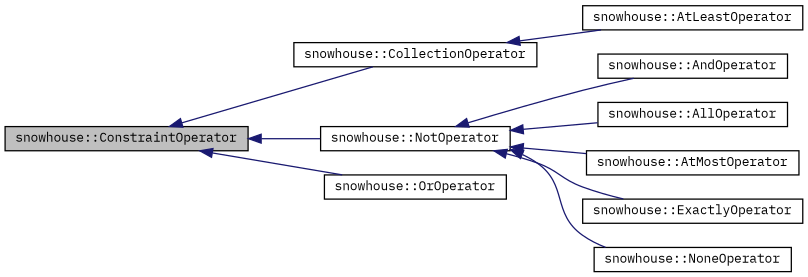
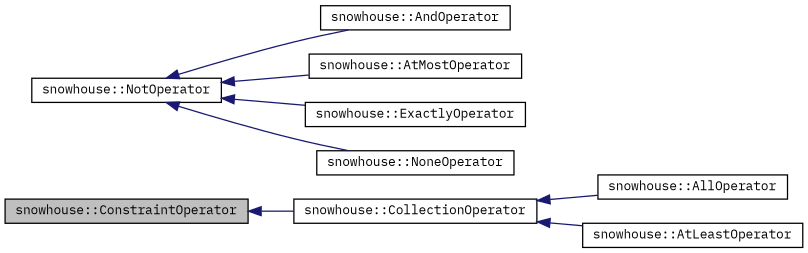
(560, 126) -> (574, 197)
(291, 139) -> none
(415, 187) -> none
